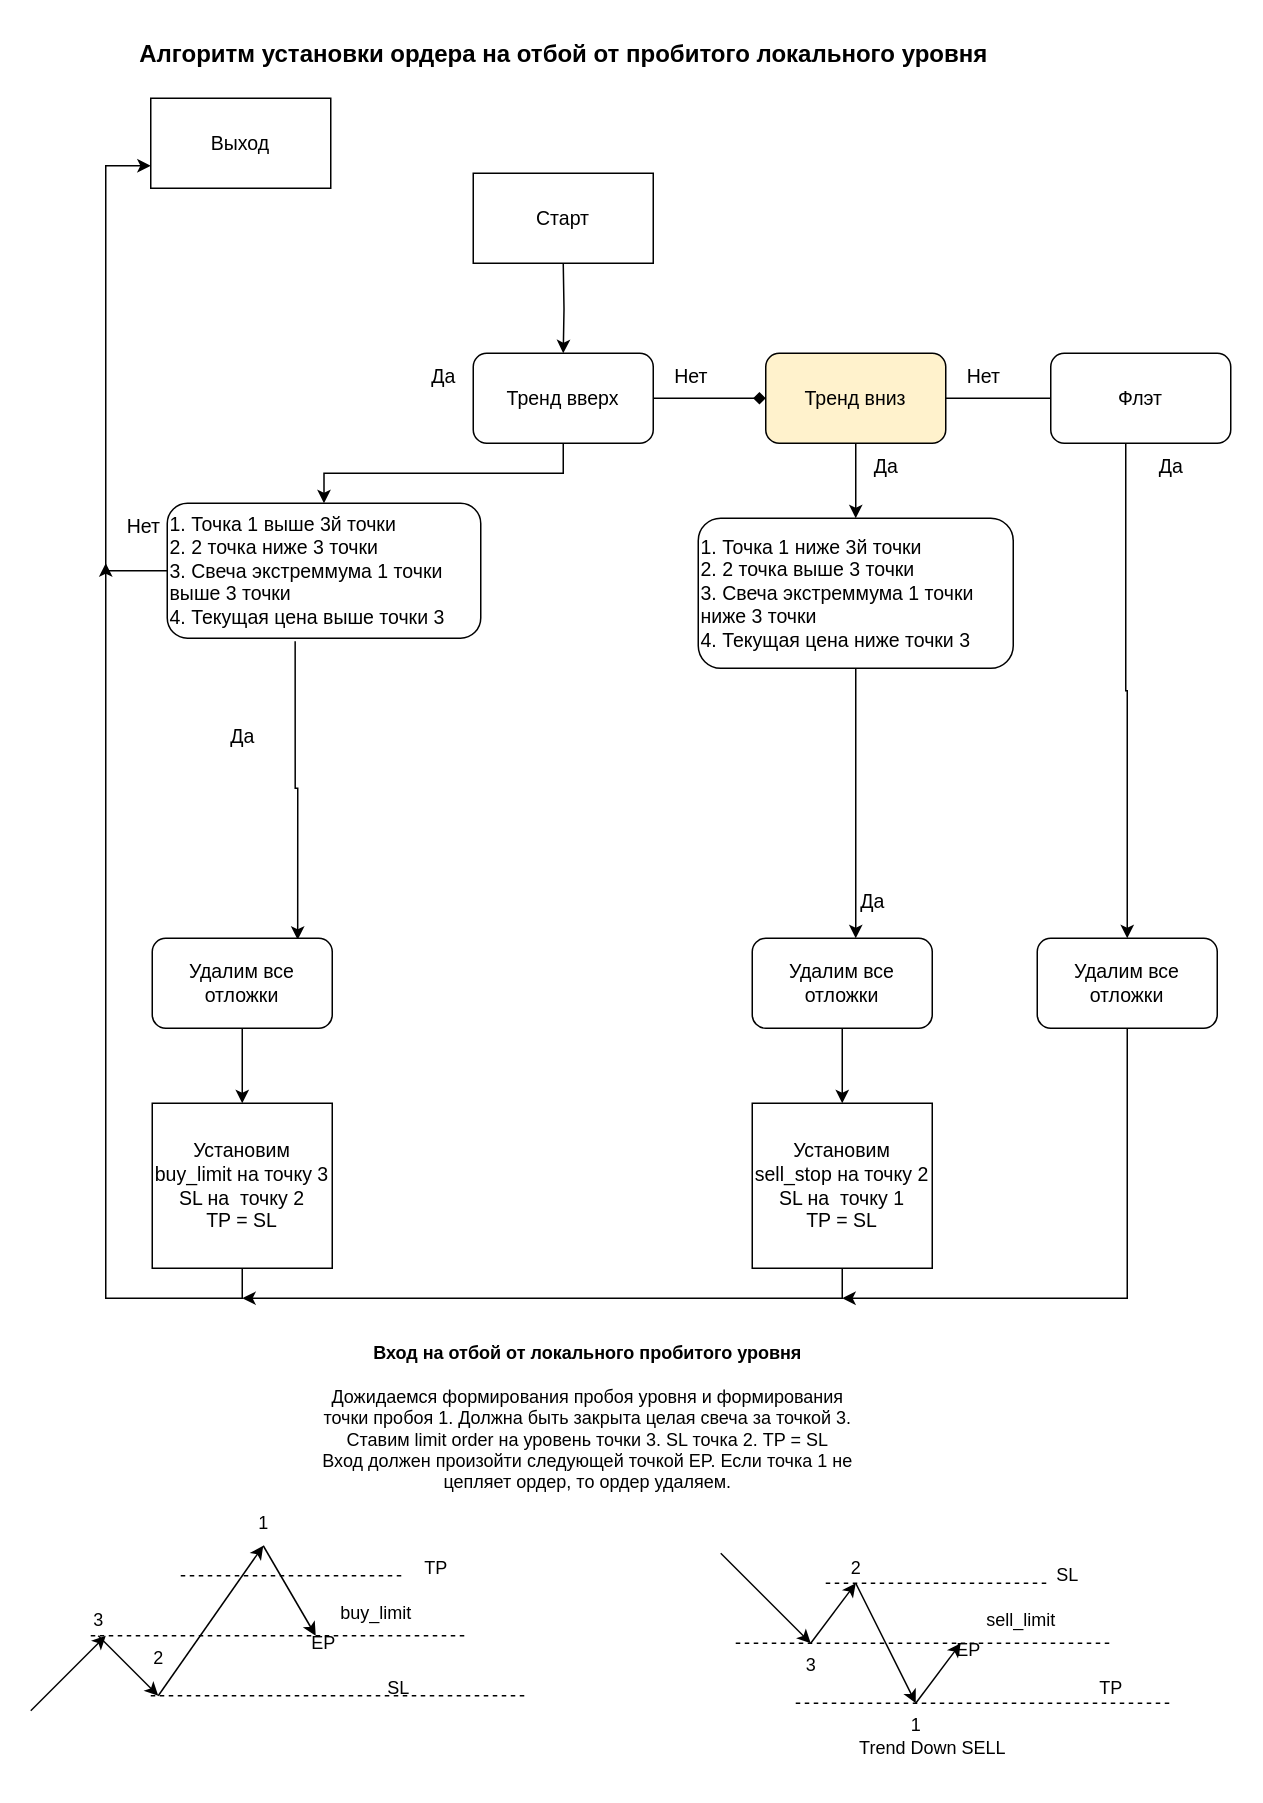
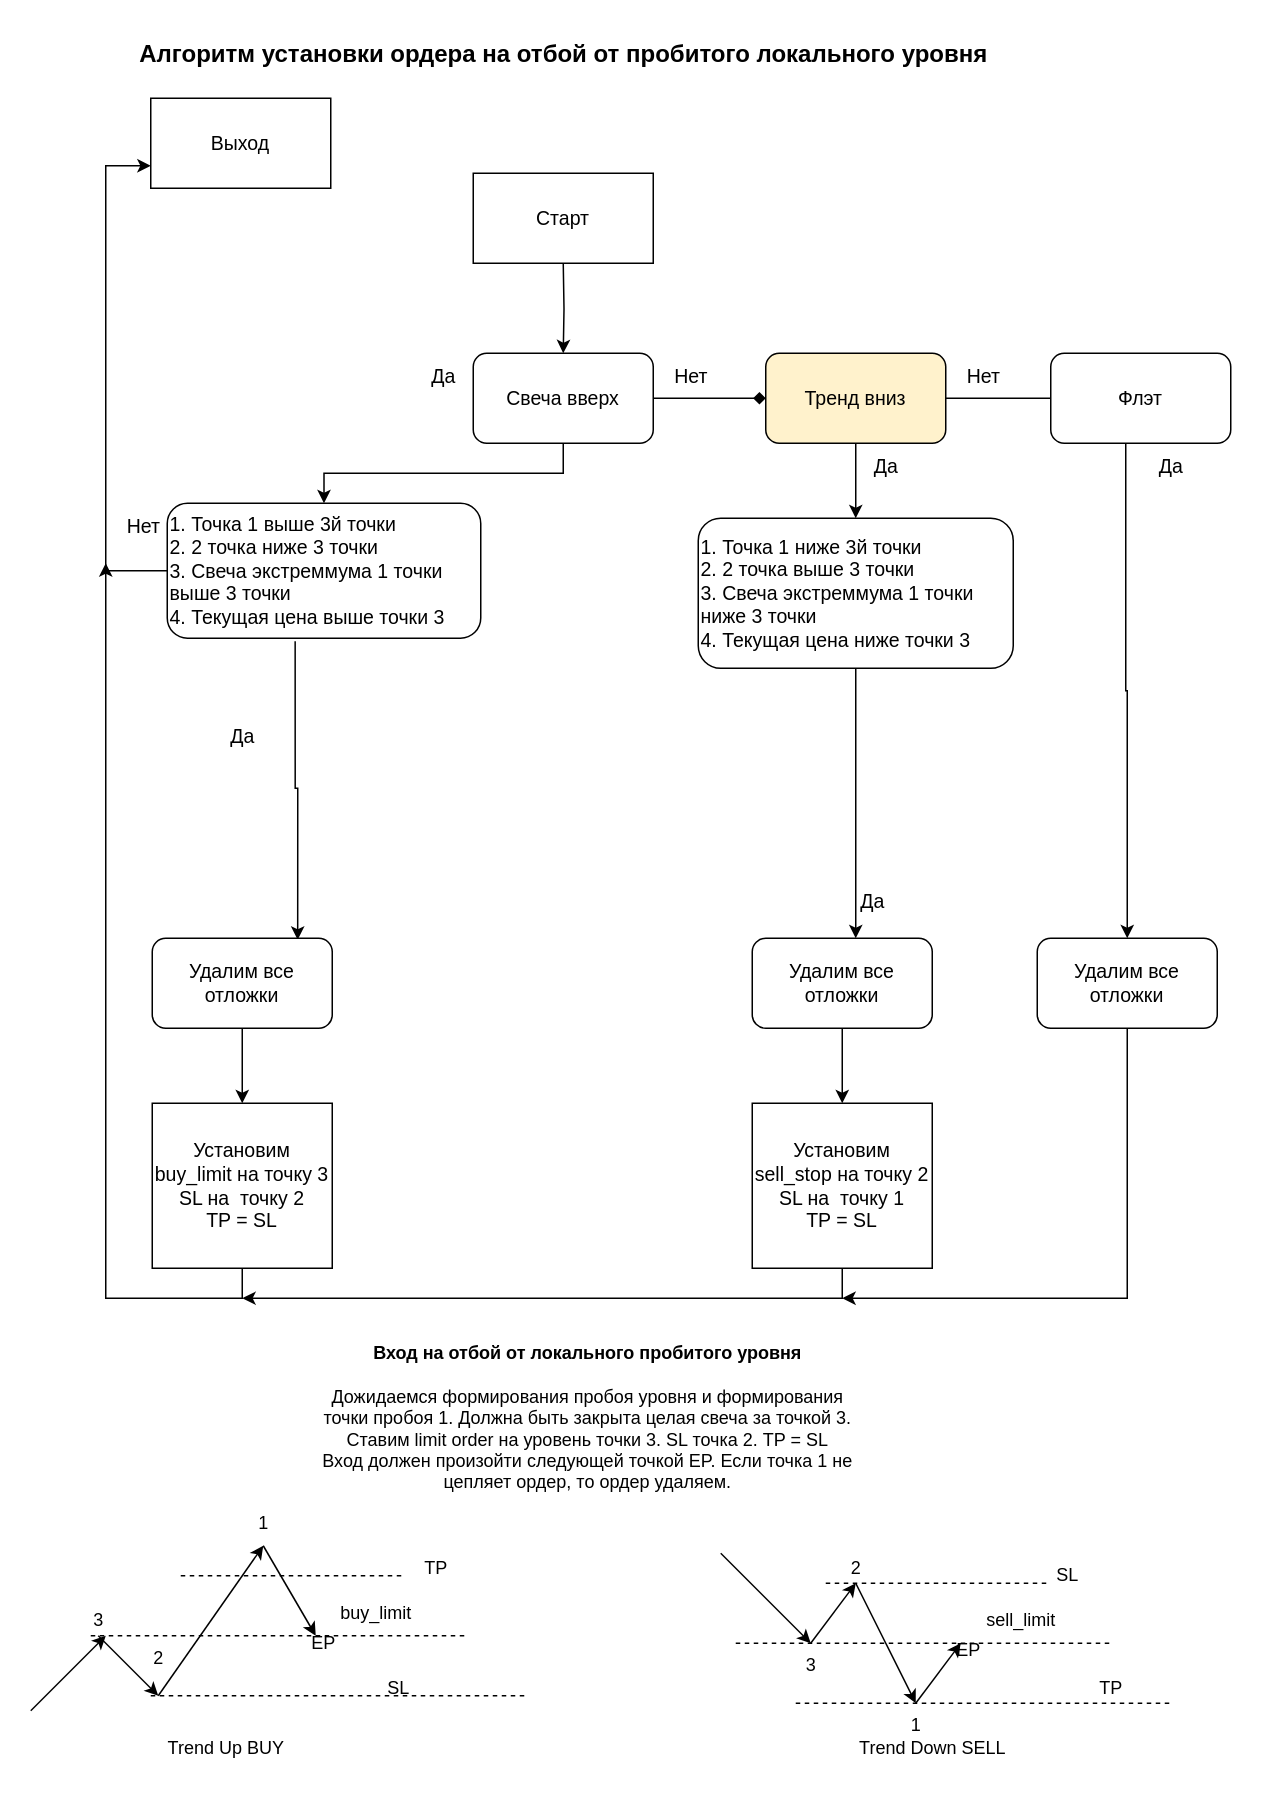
(563, 398) -> (563, 398)
none -> (226, 1748)
